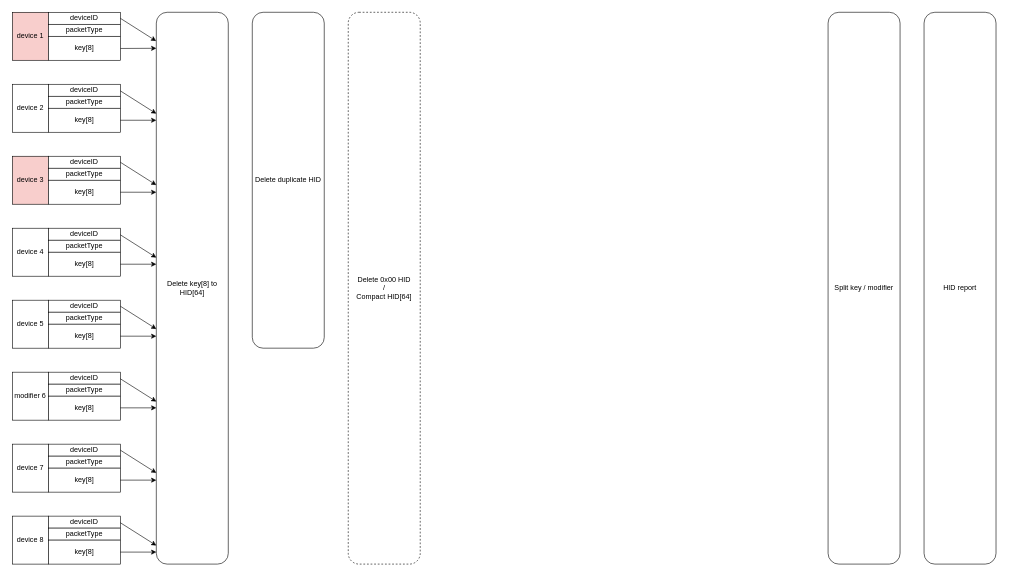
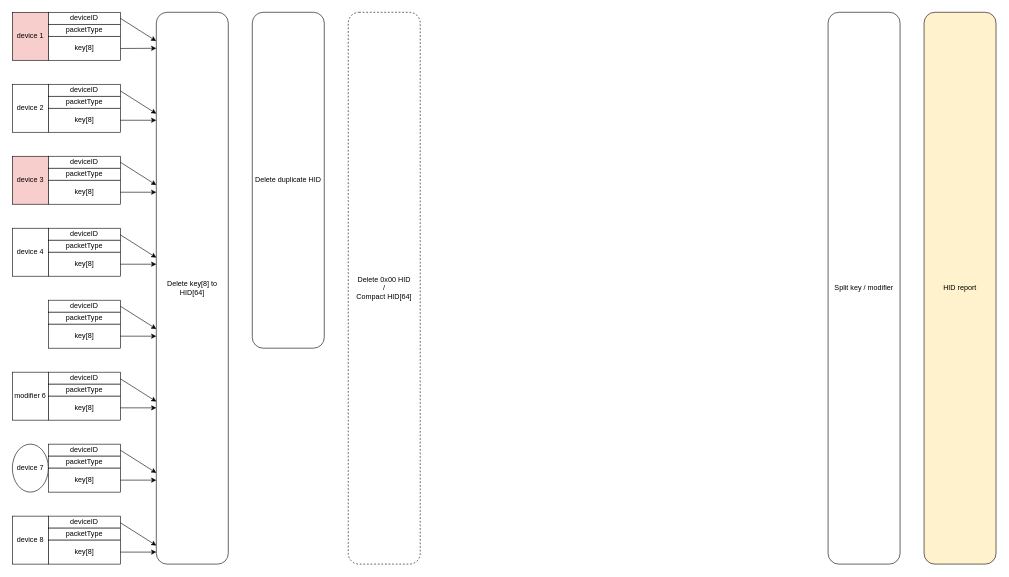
(960, 288) -> (960, 288)
(30, 324) -> none
(30, 468) -> (30, 468)
